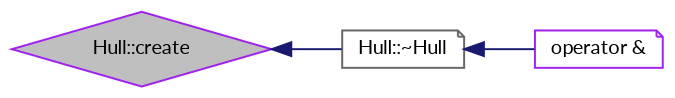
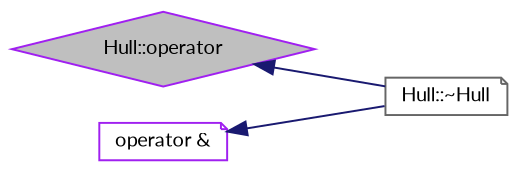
(142, 49) -> (163, 49)
(509, 49) -> (316, 117)
